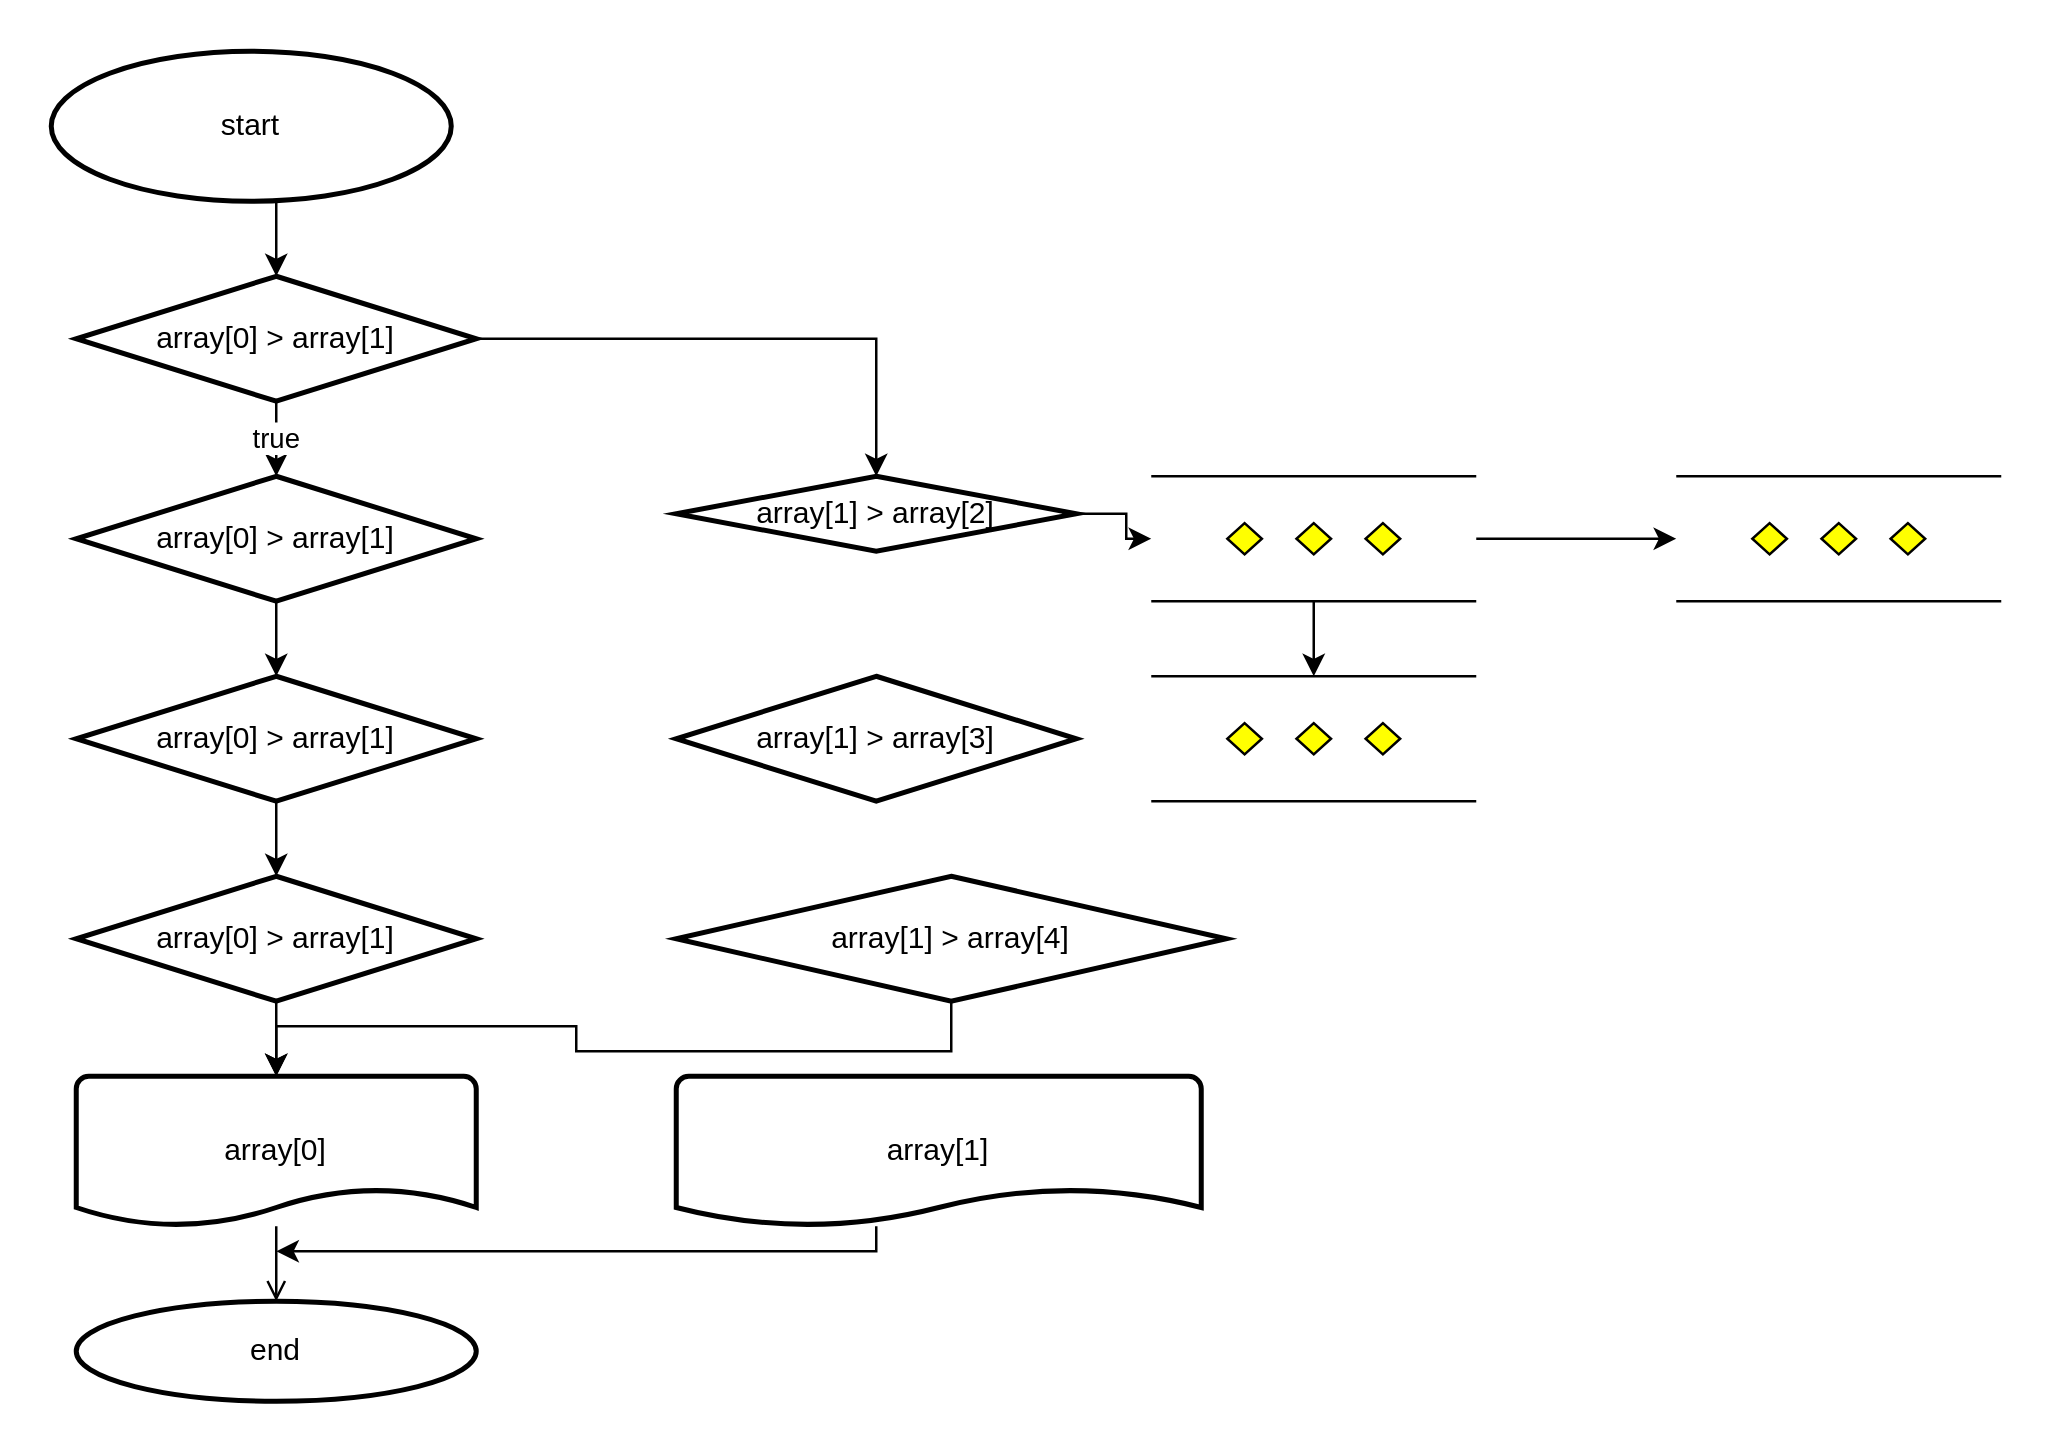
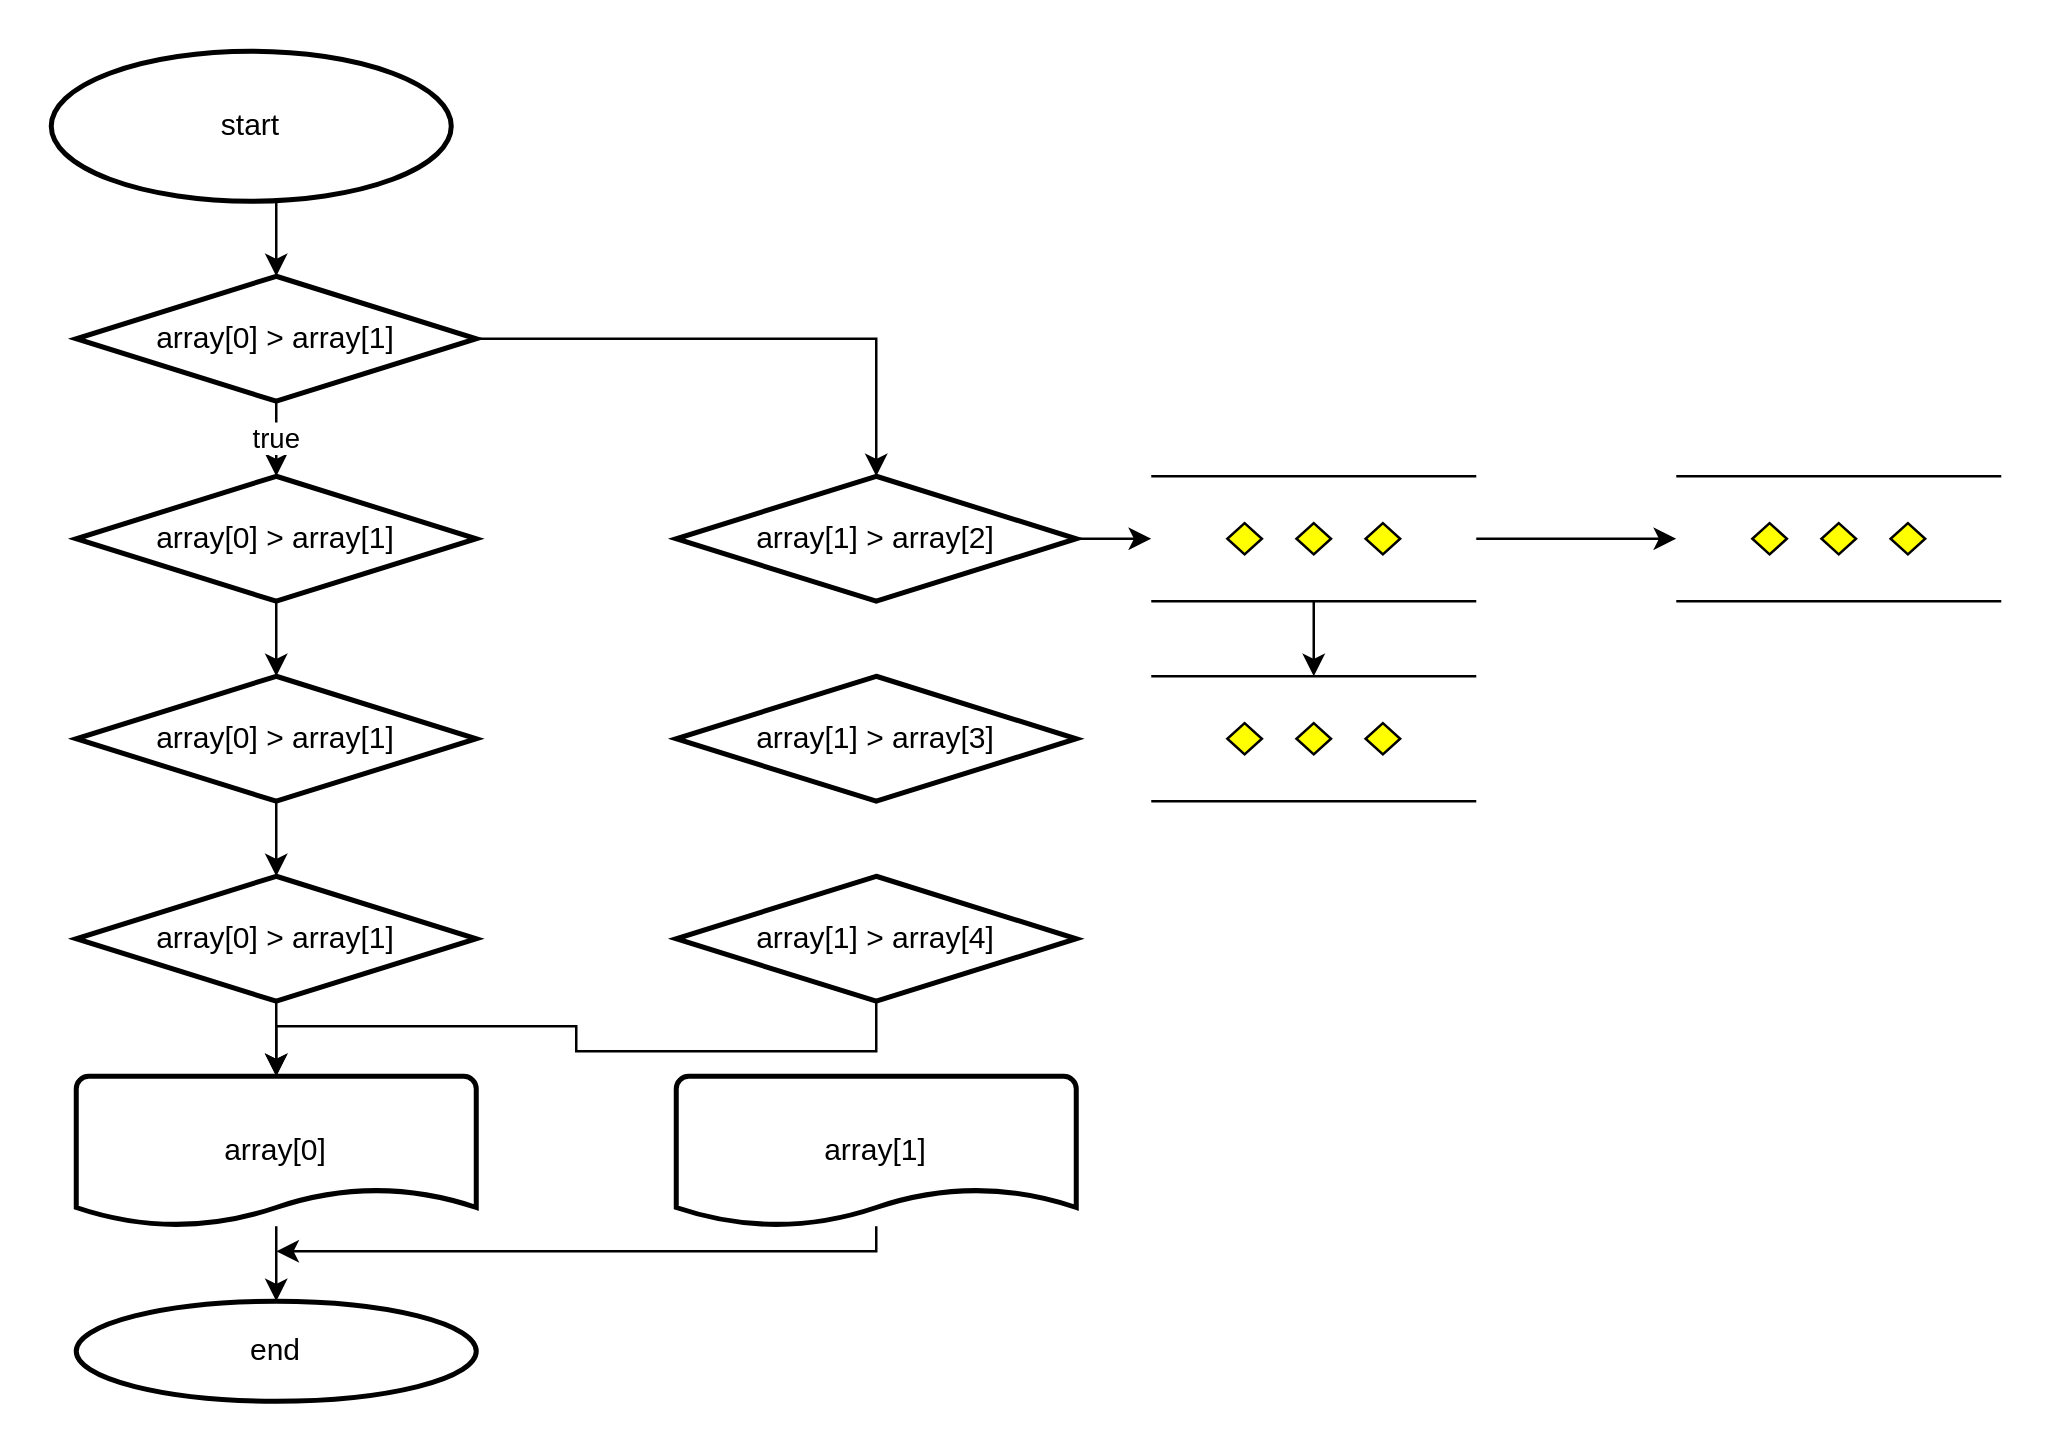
(876, 514) -> (876, 539)
(951, 939) -> (876, 939)
(939, 1151) -> (876, 1151)
(276, 1287) -> (276, 1283)
